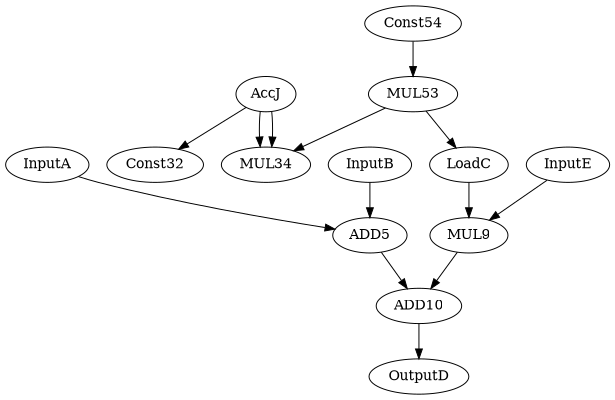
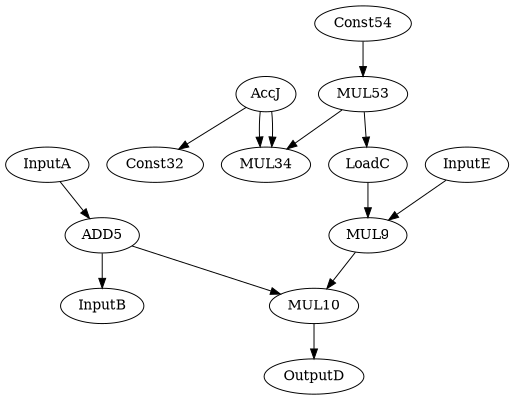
(370, 195) -> (102, 266)
(419, 306) -> (314, 306)
